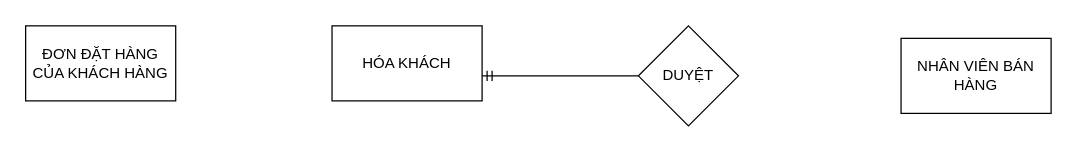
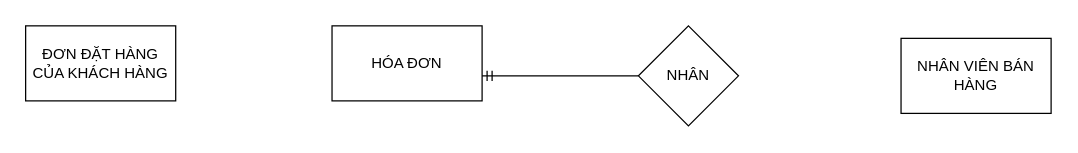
(407, 63) -> (407, 63)
(688, 76) -> (688, 76)
